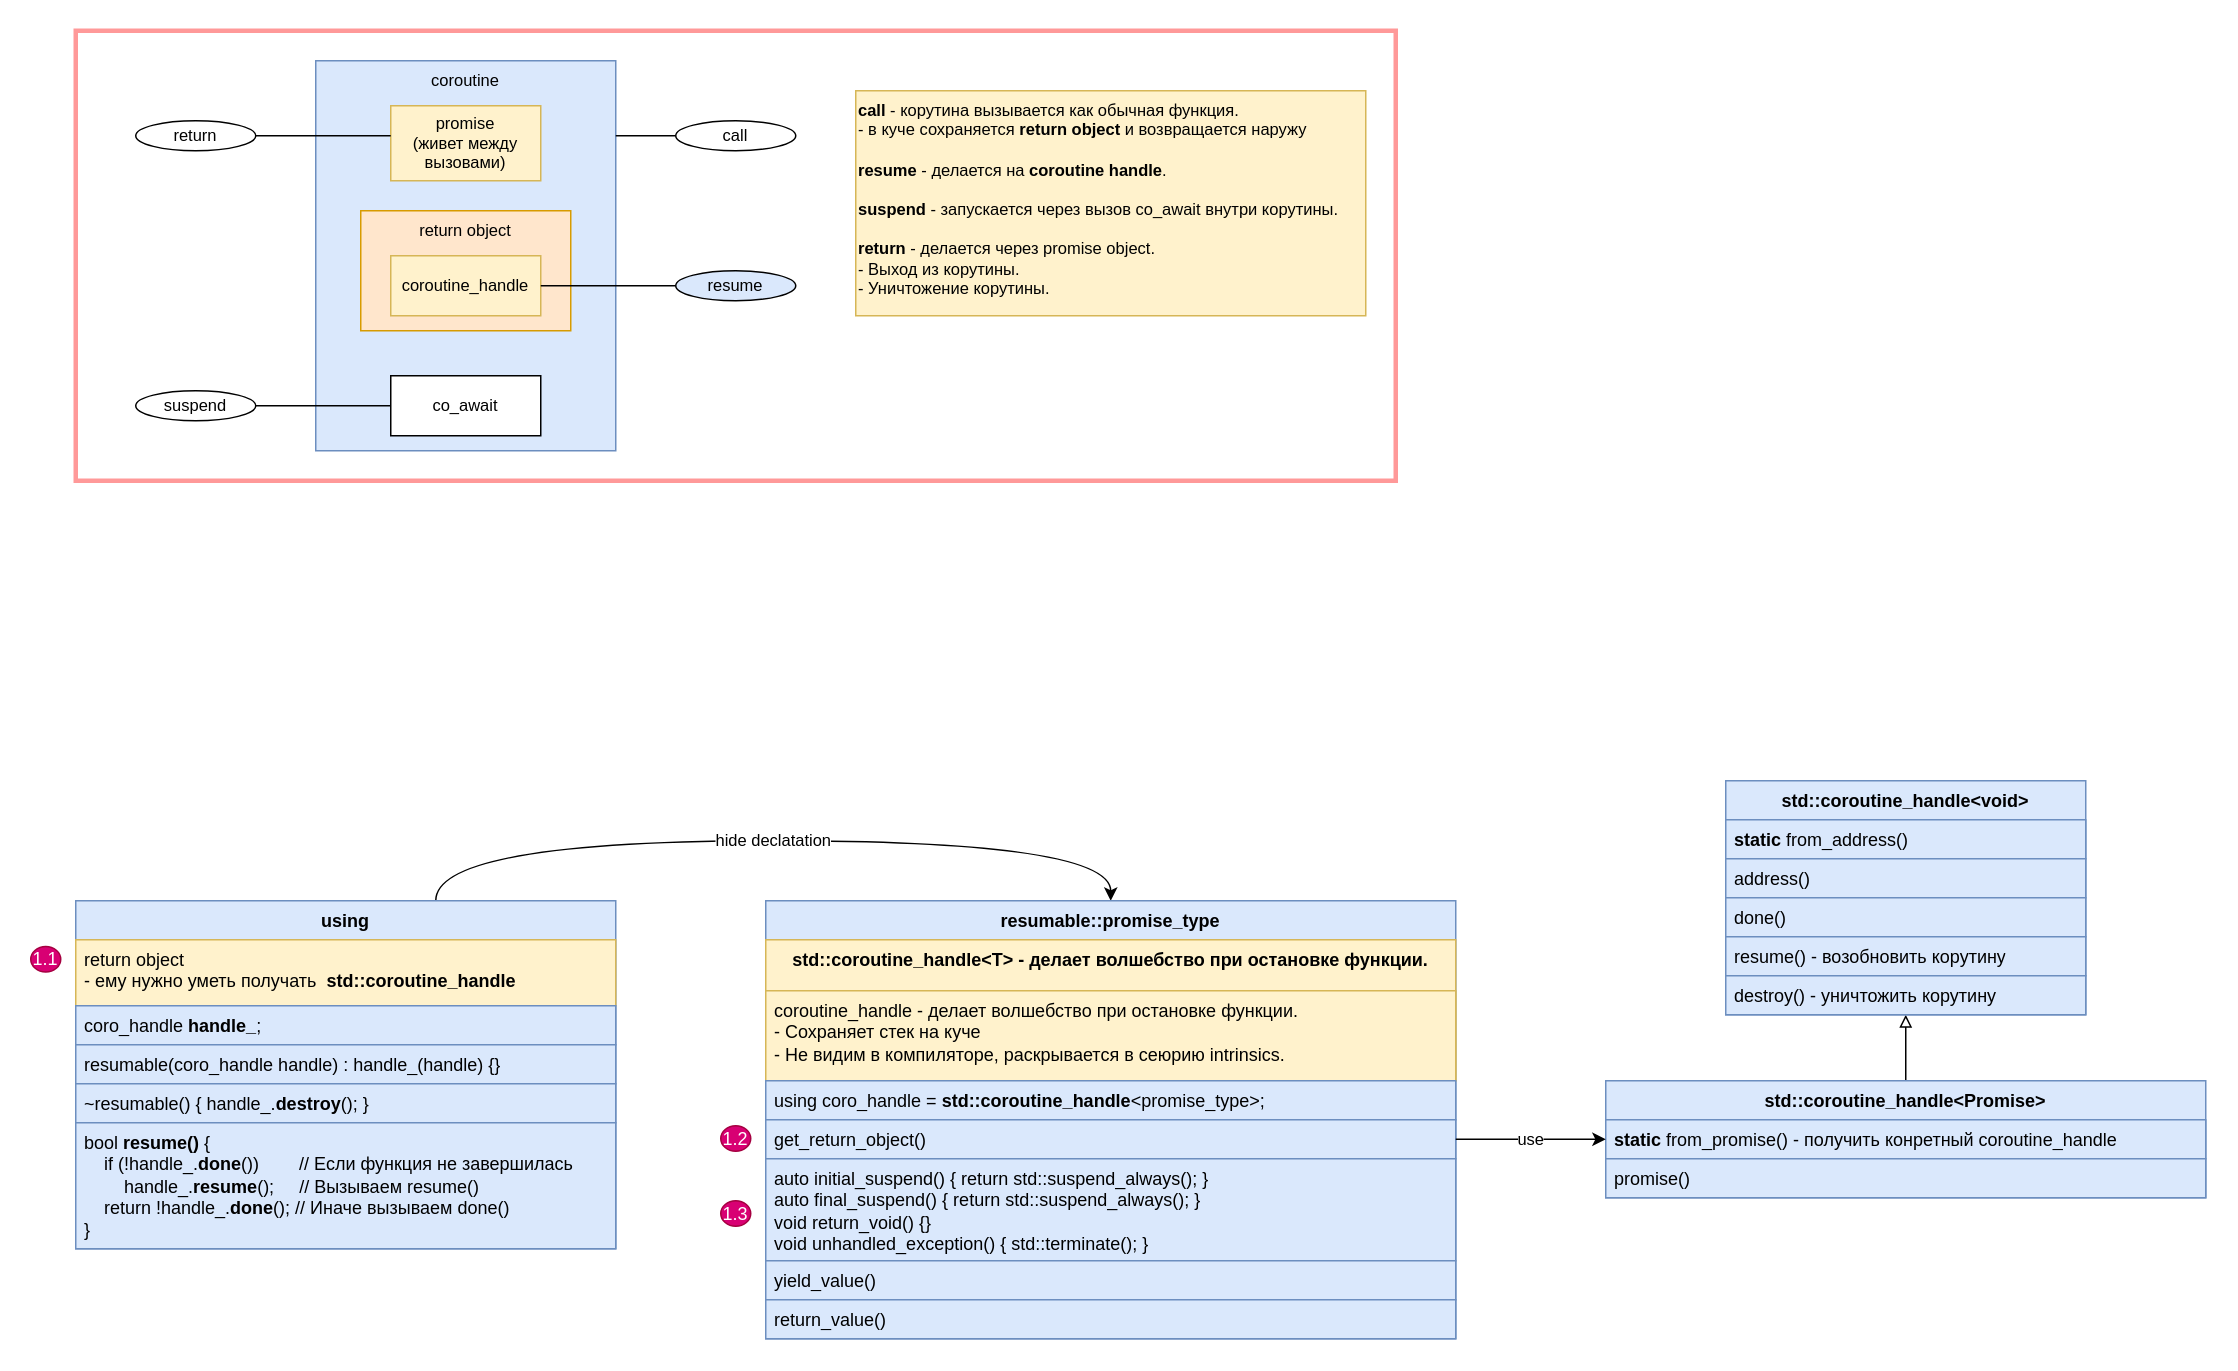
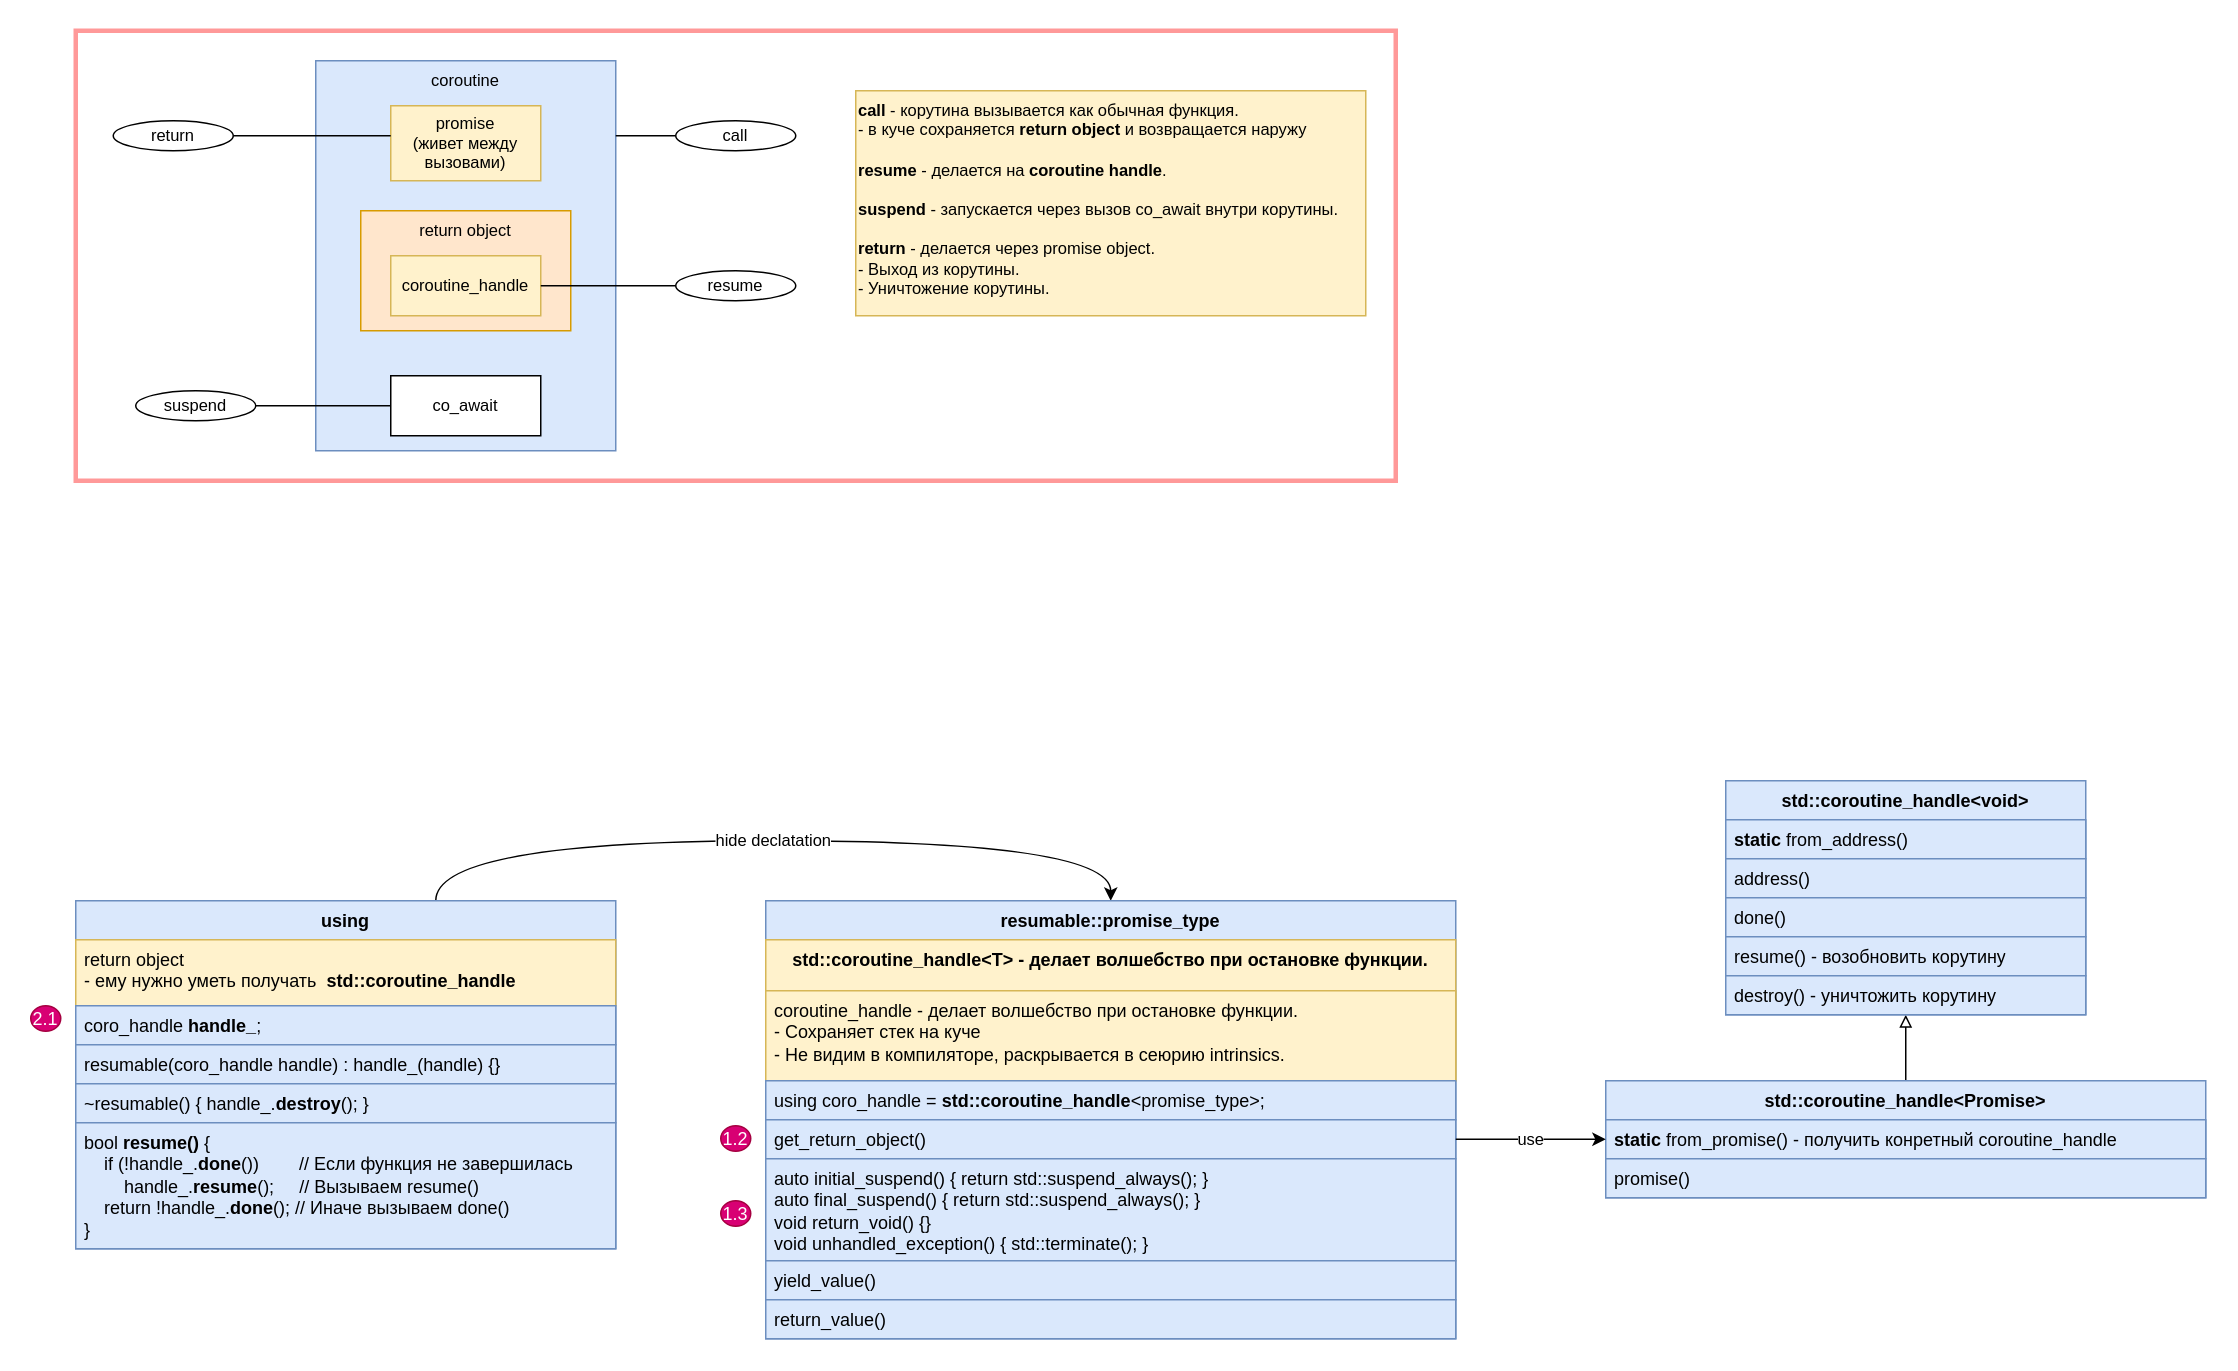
(196, 136) -> (173, 136)
(736, 286) -> (736, 286)
(46, 959) -> none
none -> (46, 1019)
